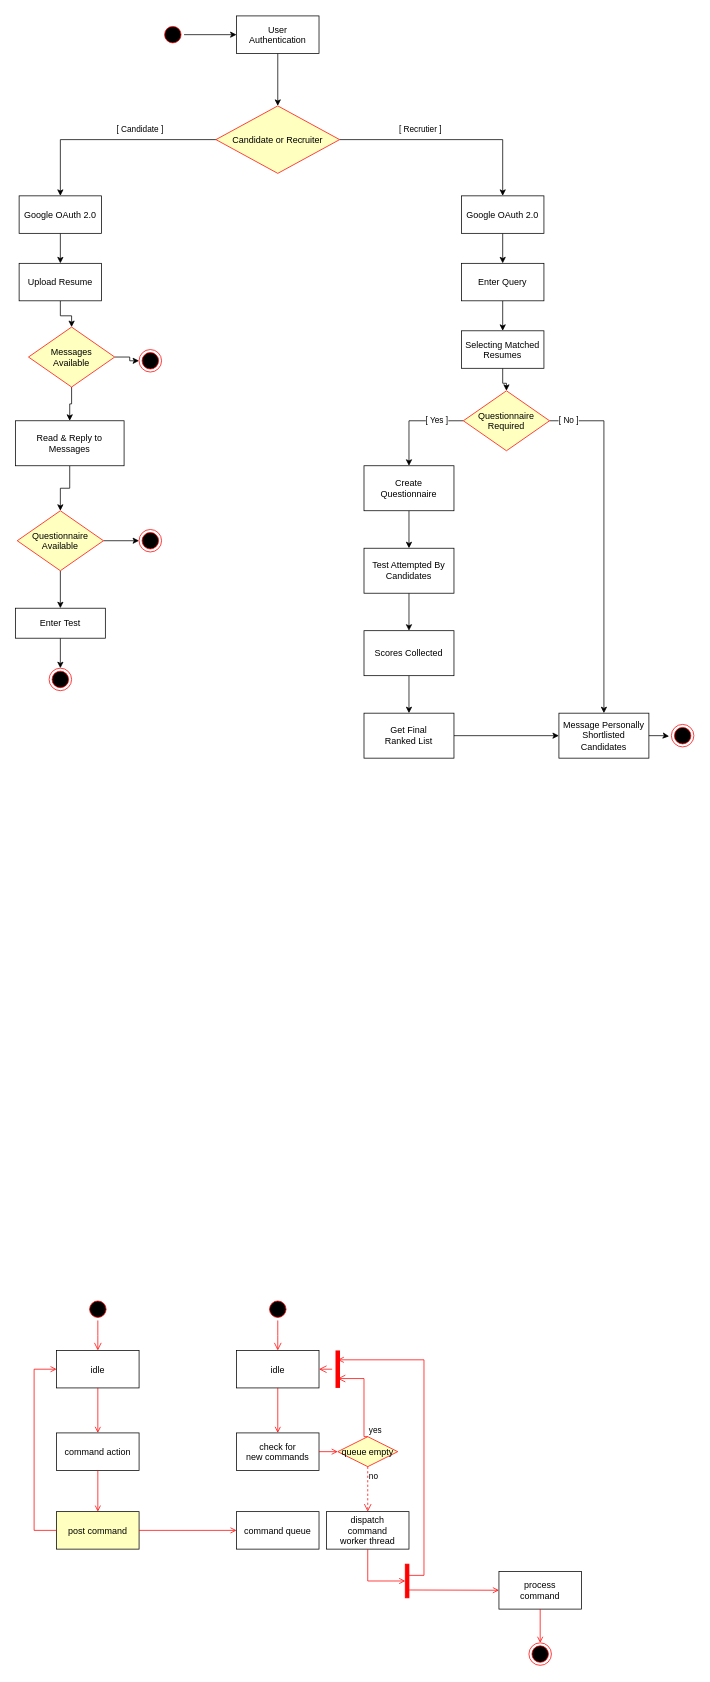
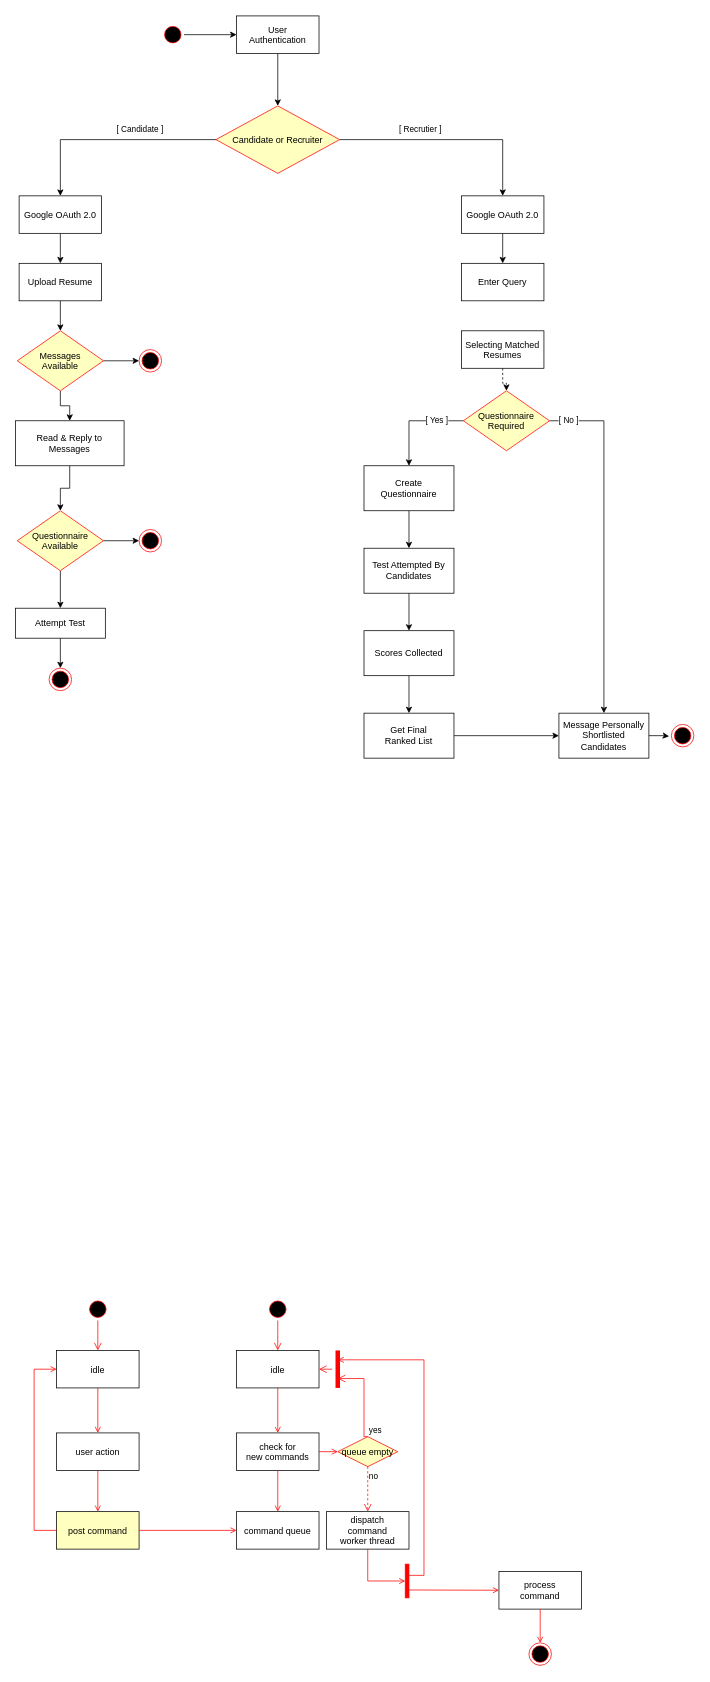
(503, 312) -> none
(72, 357) -> (60, 360)
(503, 378) -> (503, 378)
(60, 623) -> (60, 623)
(98, 1452) -> (98, 1452)
none -> (278, 1490)
